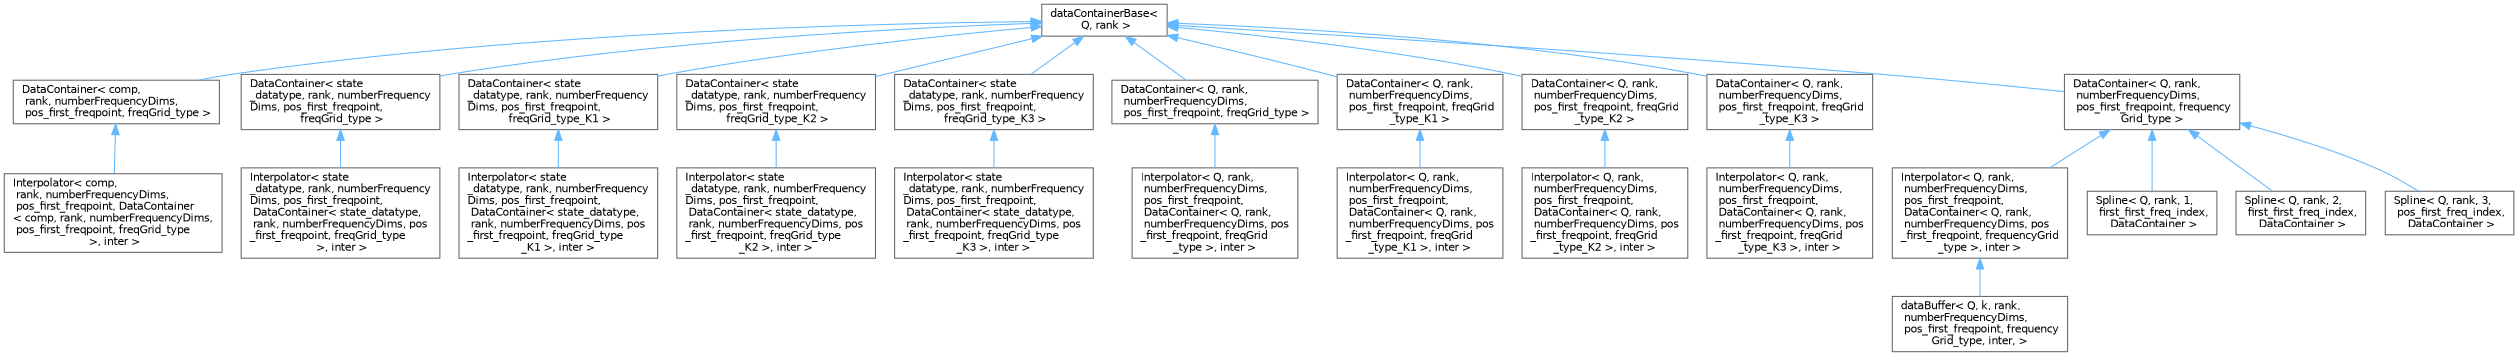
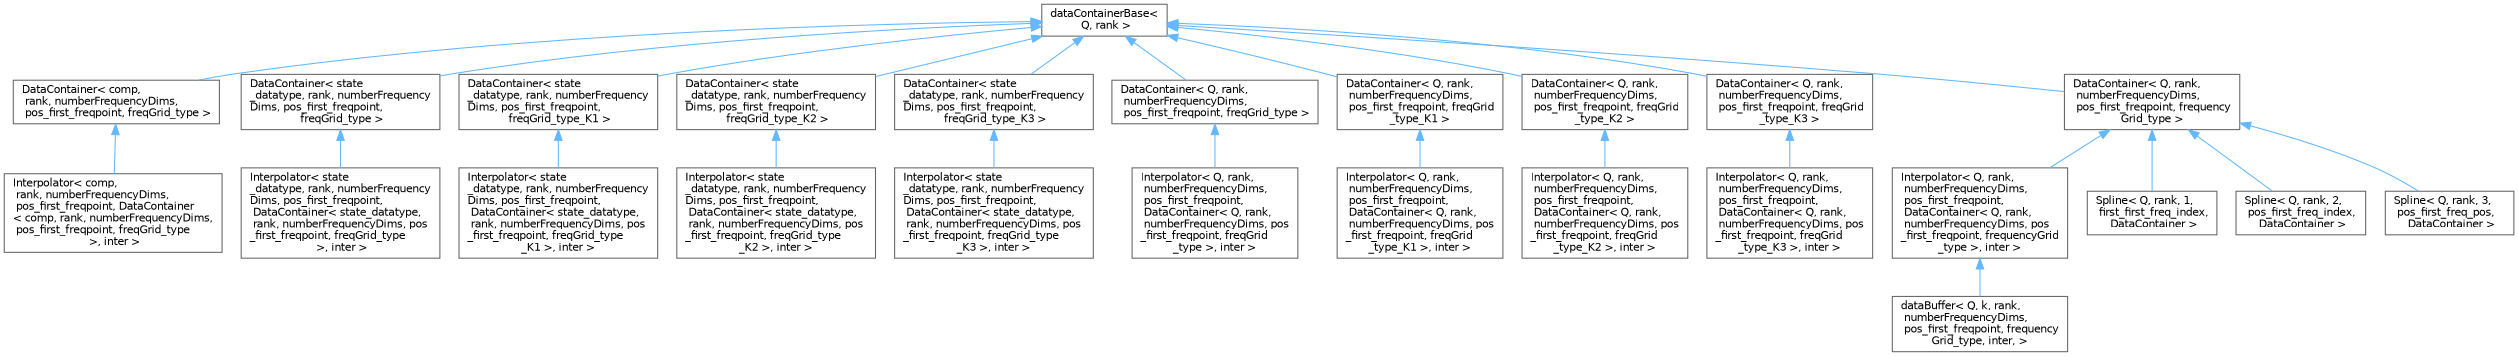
(2301, 213) -> (2301, 213)
(2450, 213) -> (2450, 213)
